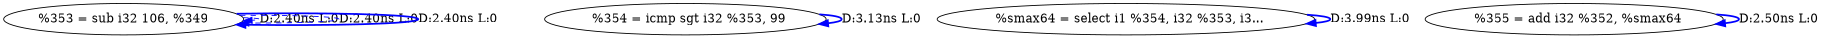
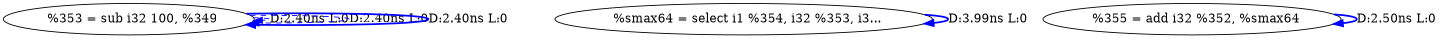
(124, 19) -> (129, 19)
(685, 19) -> none
